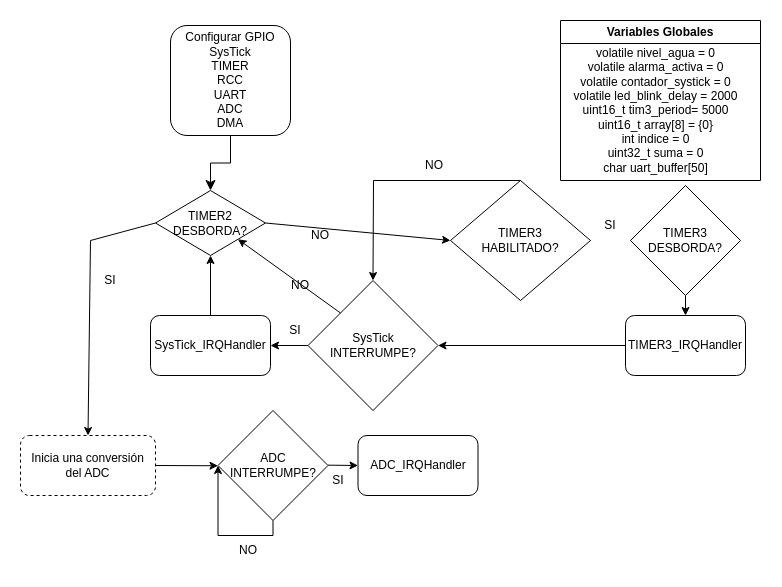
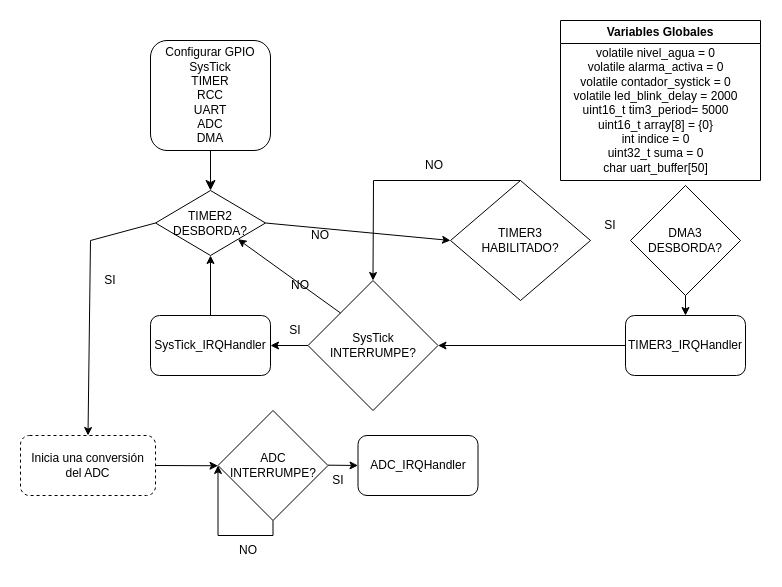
(231, 81) -> (211, 96)
(686, 241) -> (686, 241)
